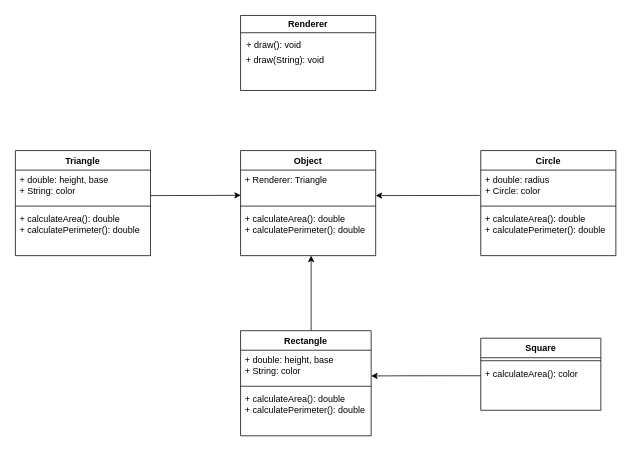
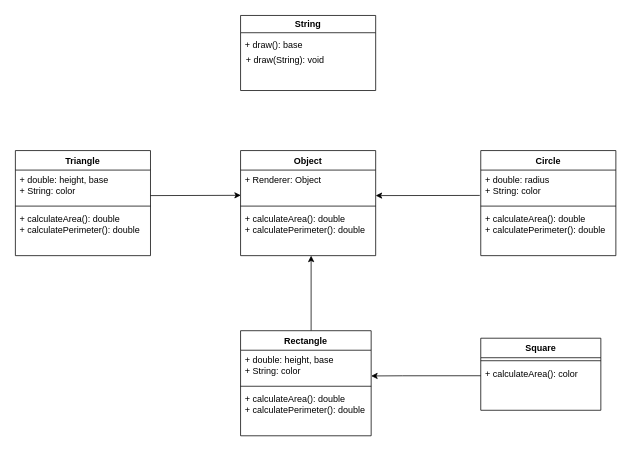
(308, 24) -> (308, 24)
(274, 45) -> (274, 45)
(289, 180) -> (286, 180)
(519, 180) -> (519, 180)
